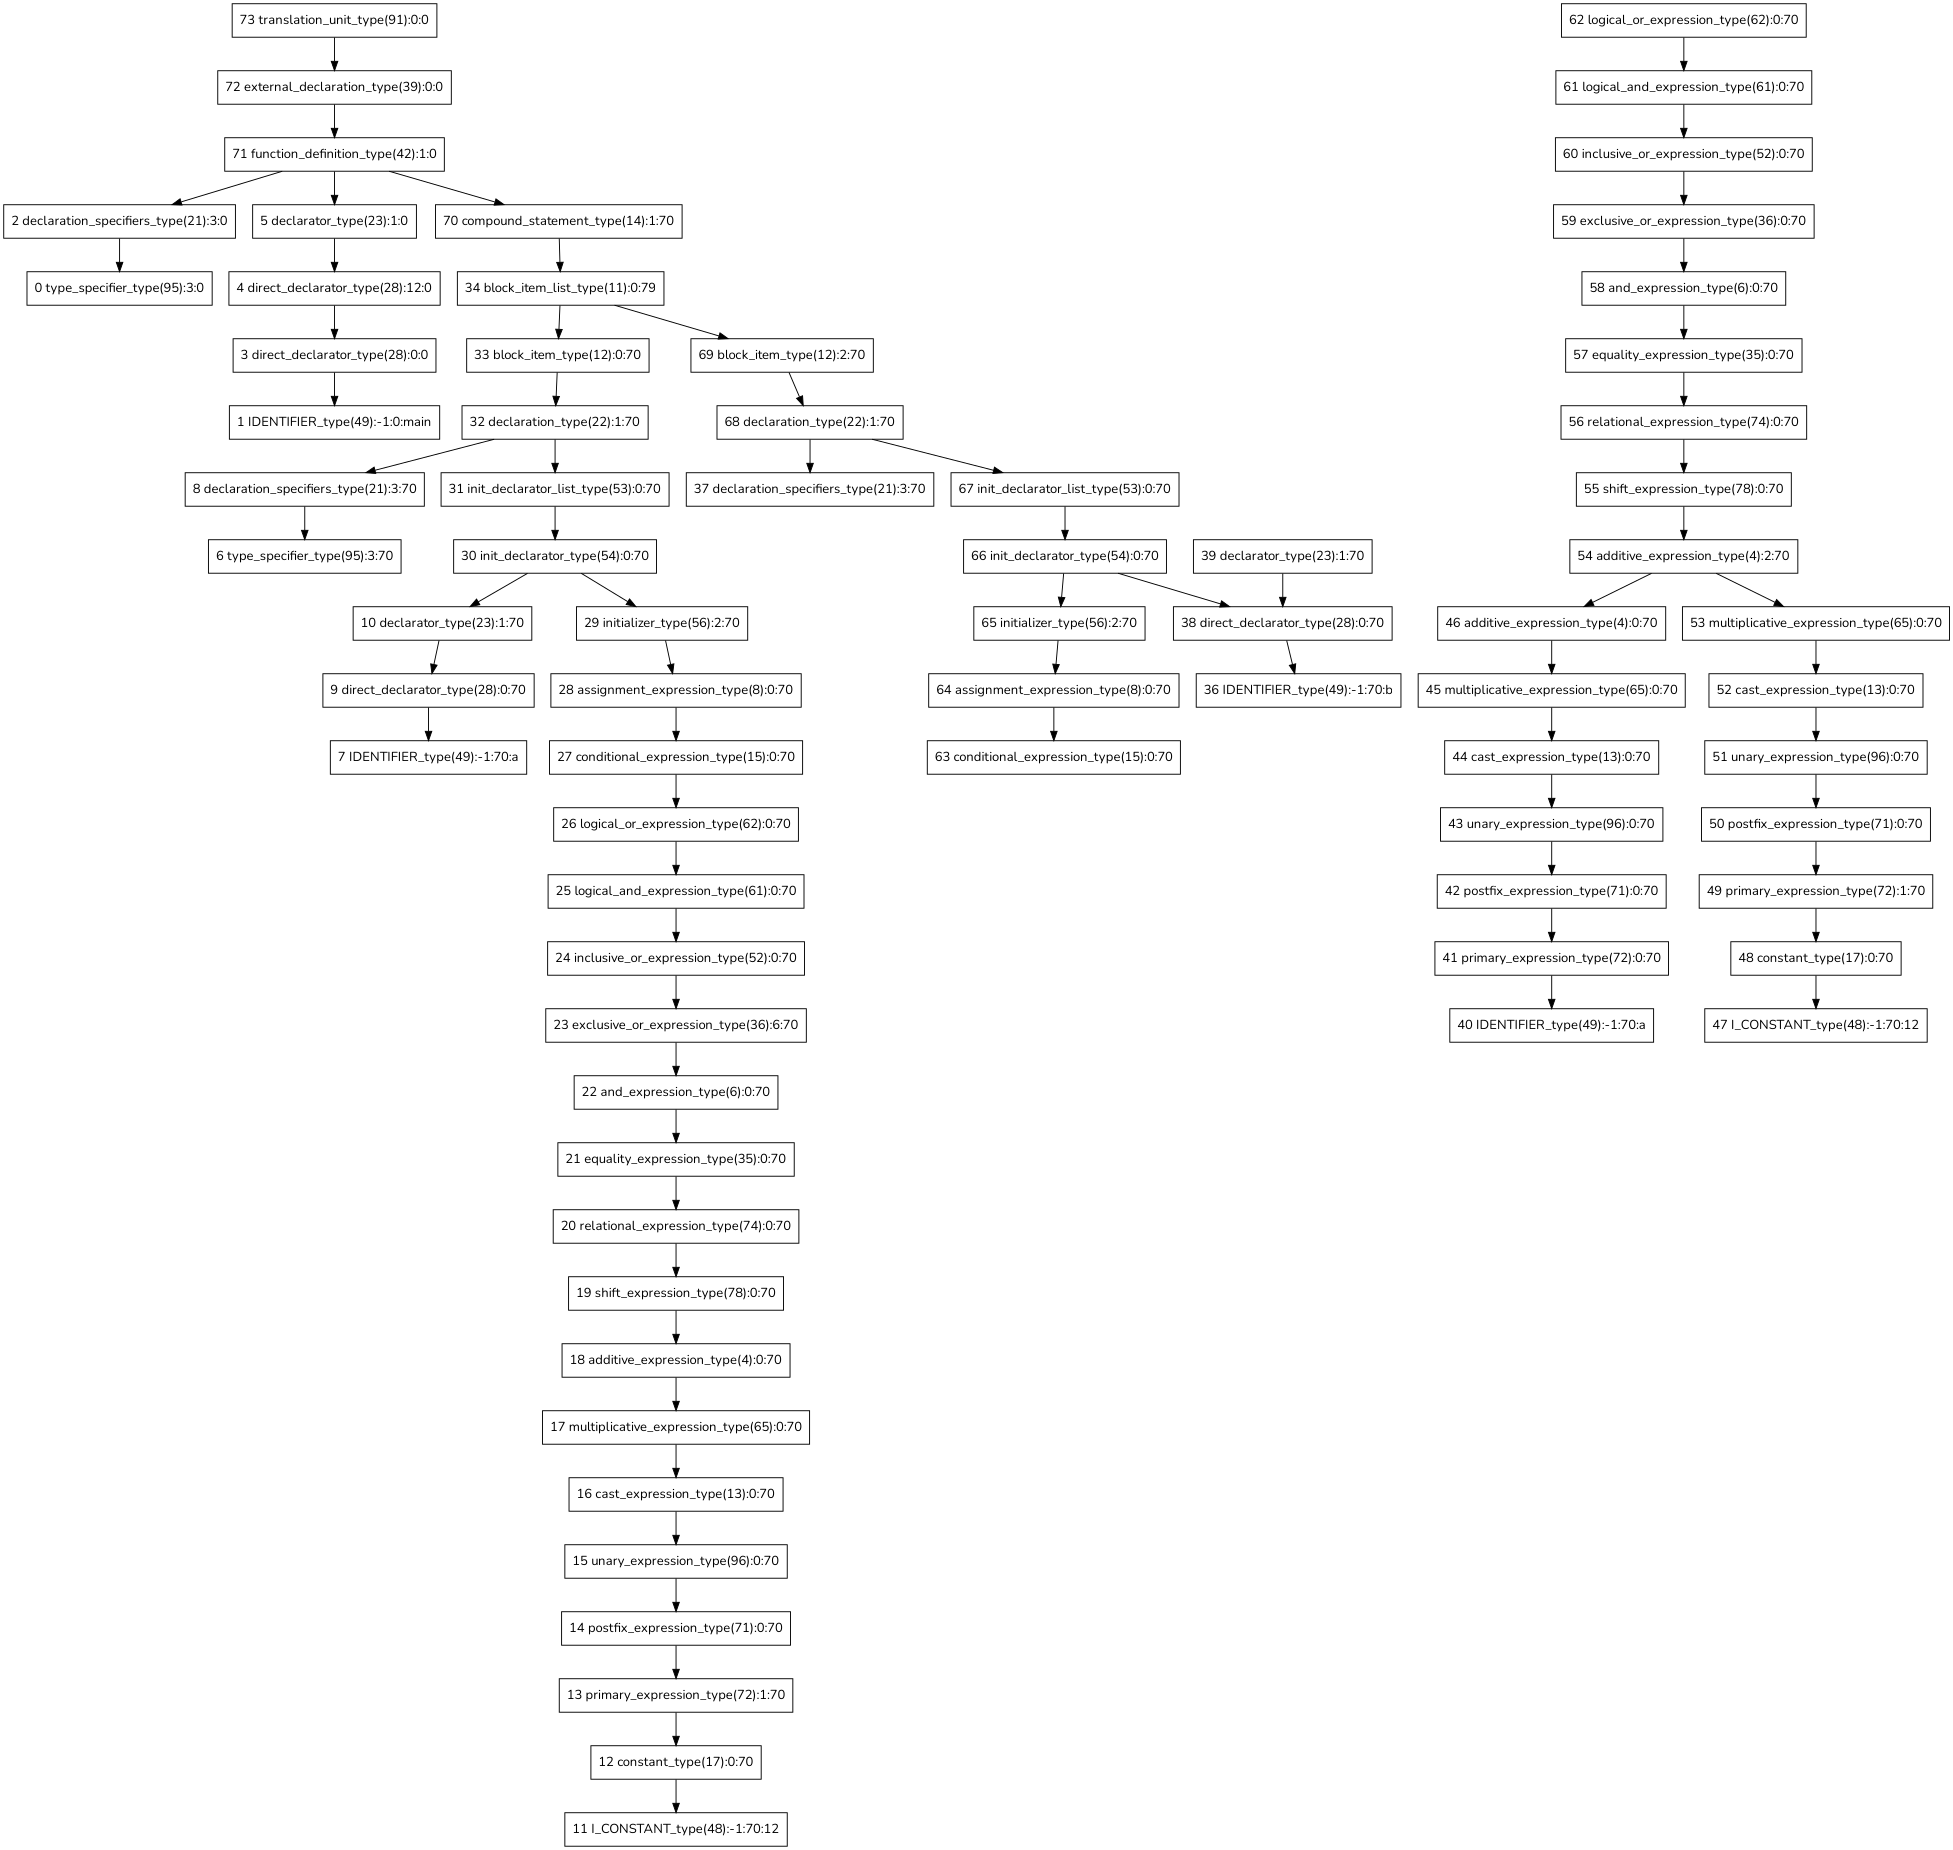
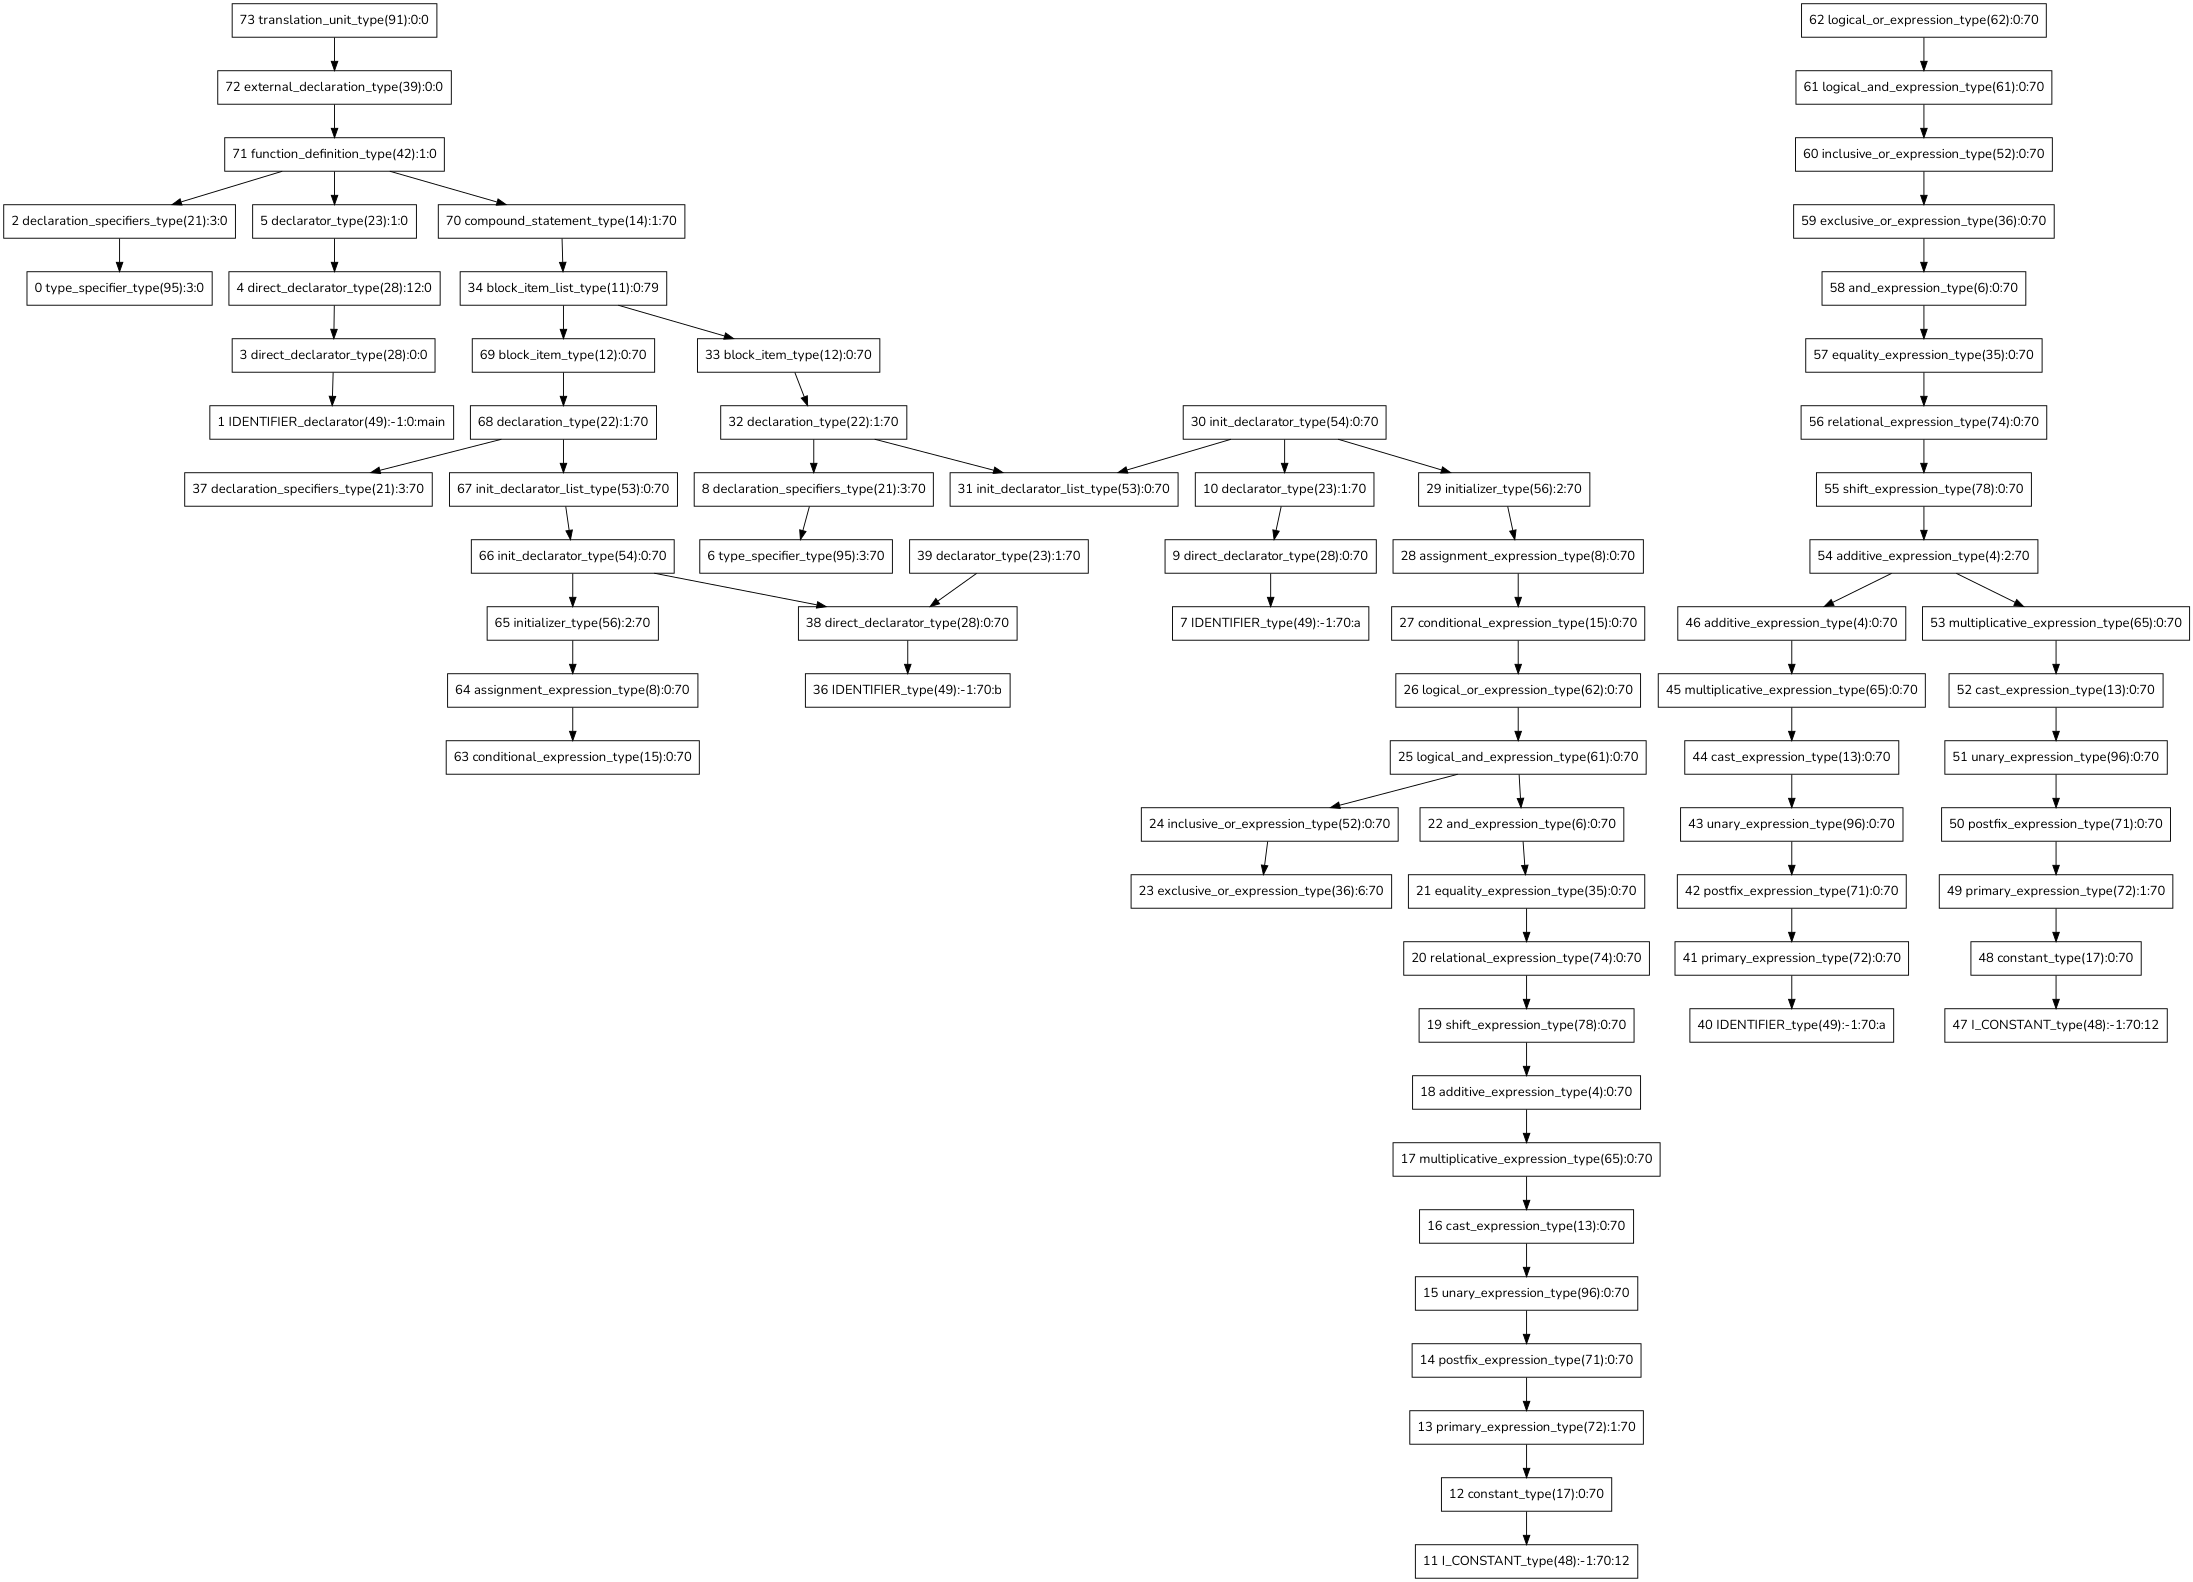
(782, 355) -> (563, 355)
(335, 422) -> (332, 422)
(555, 518) -> (1179, 455)
(676, 1054) -> (1520, 786)
